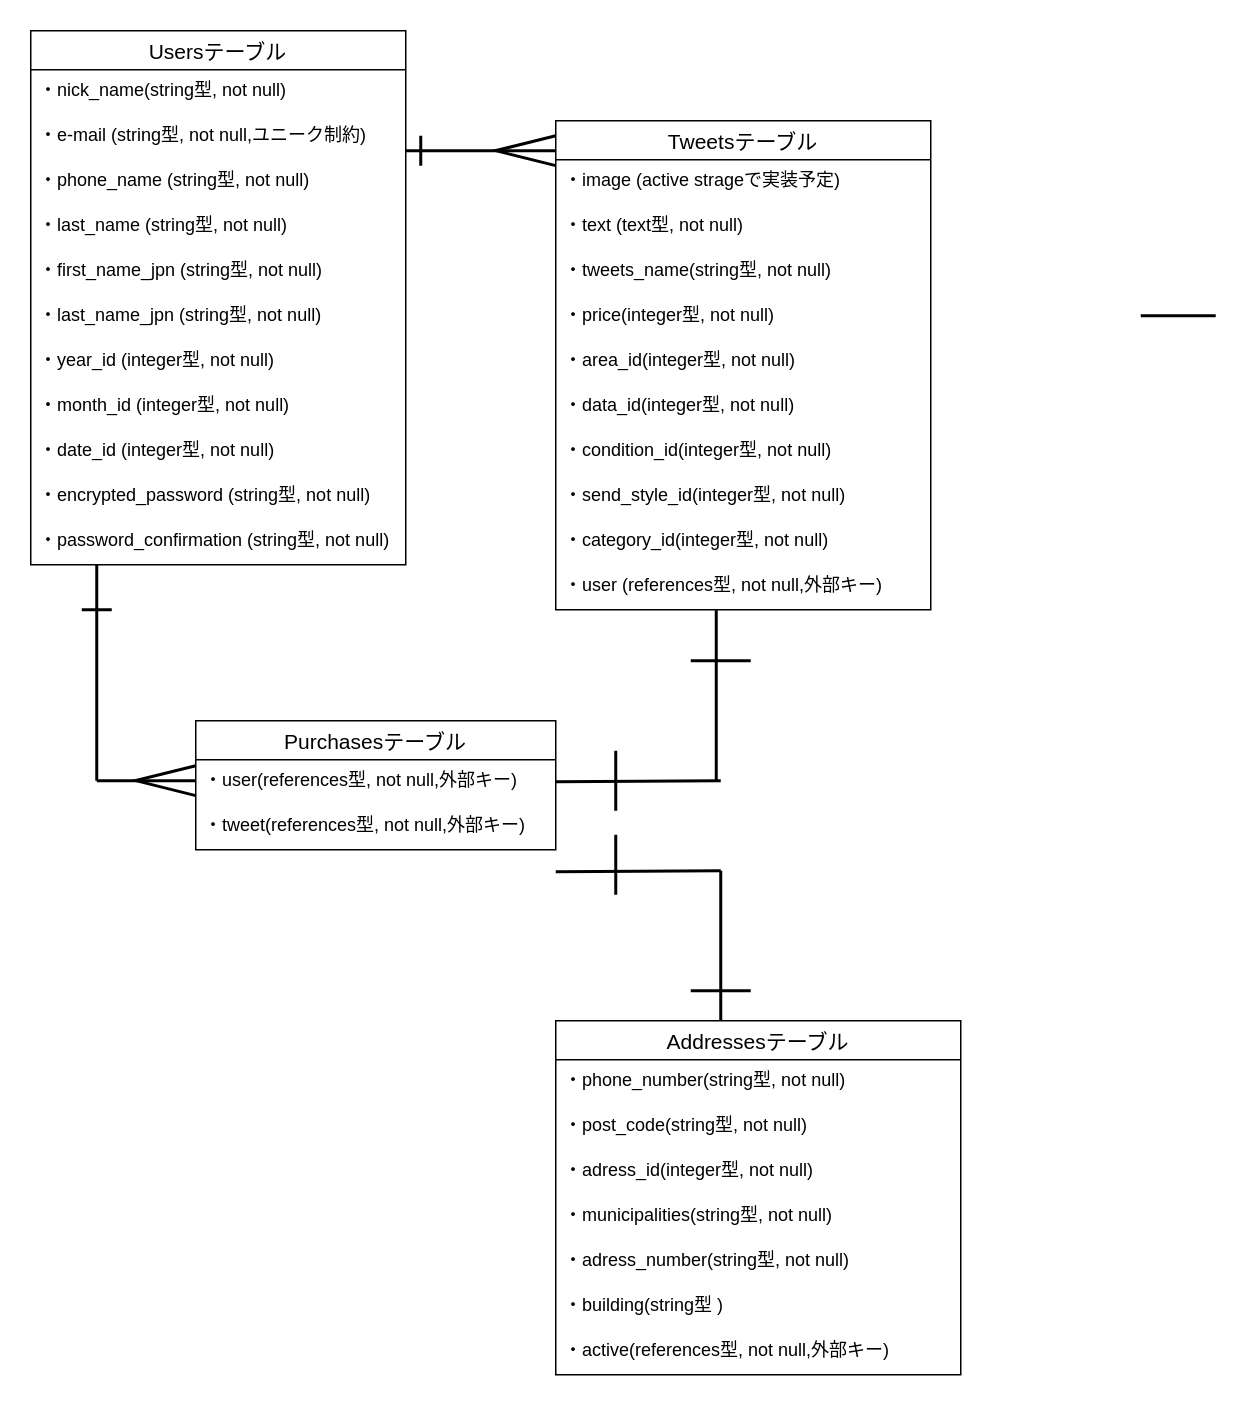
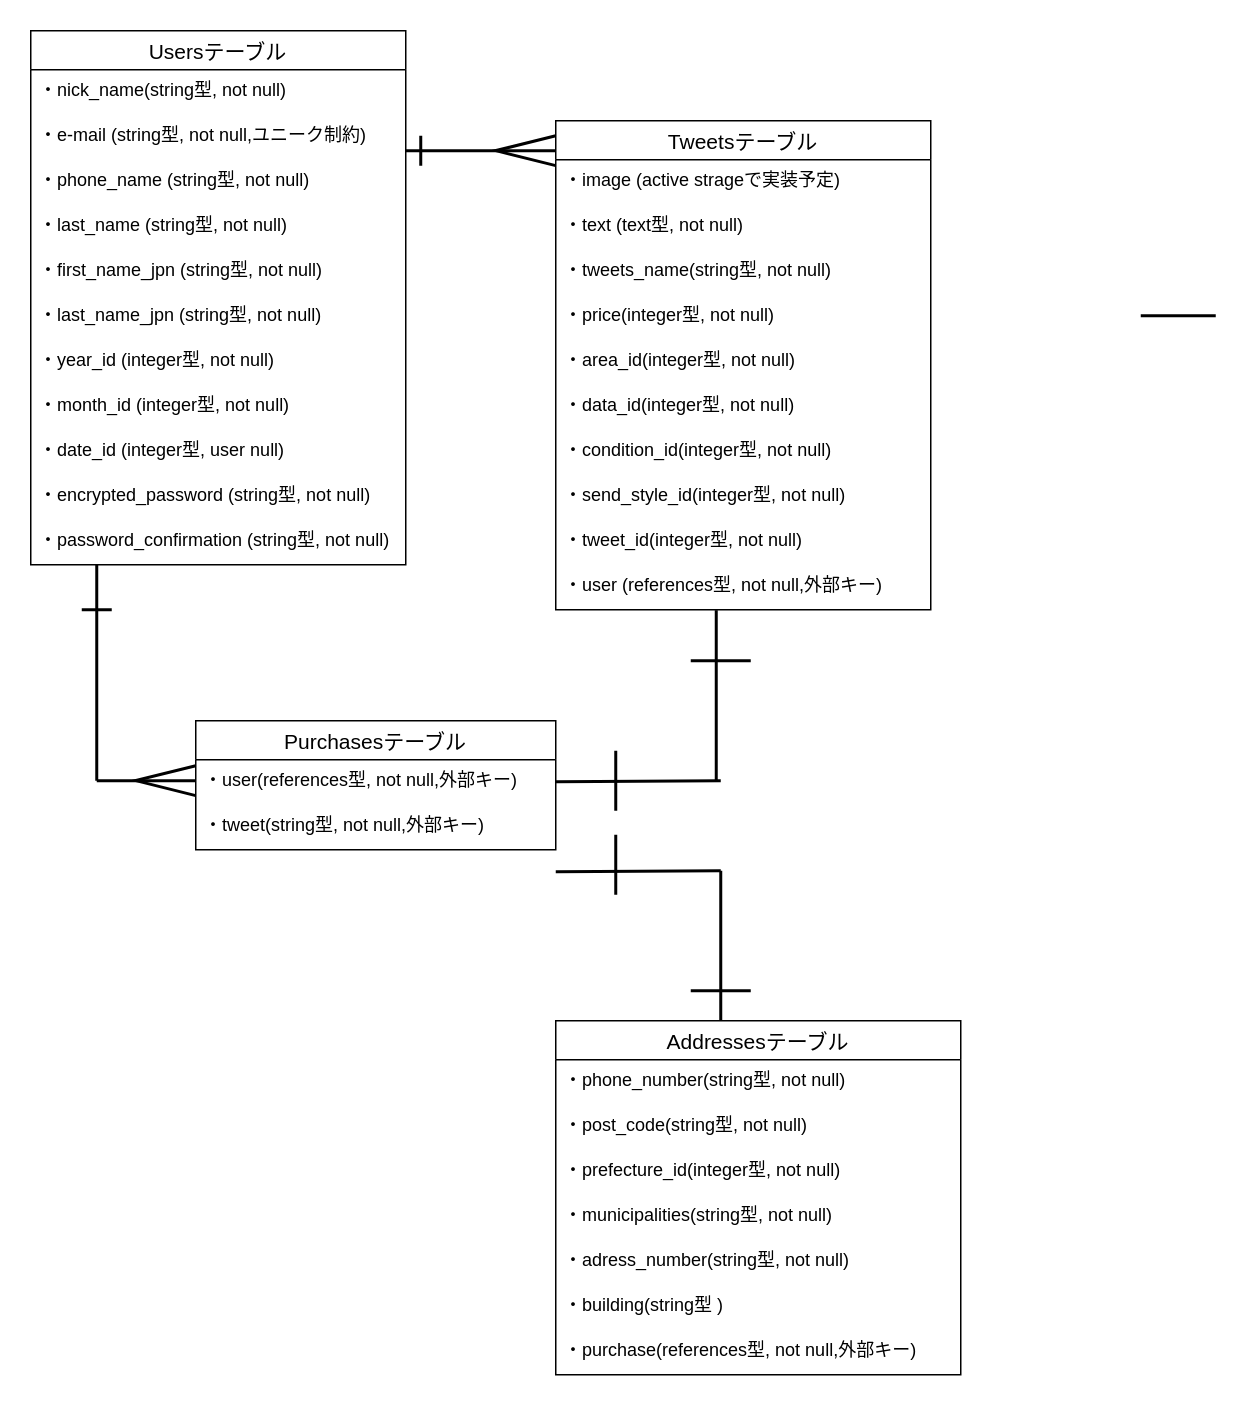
(174, 450) -> (179, 450)
(717, 540) -> (702, 540)
(385, 825) -> (363, 825)
(707, 1170) -> (727, 1170)
(748, 1350) -> (760, 1350)
